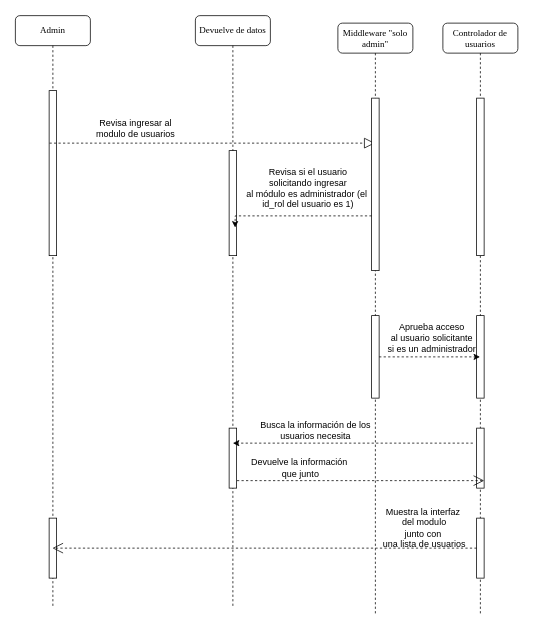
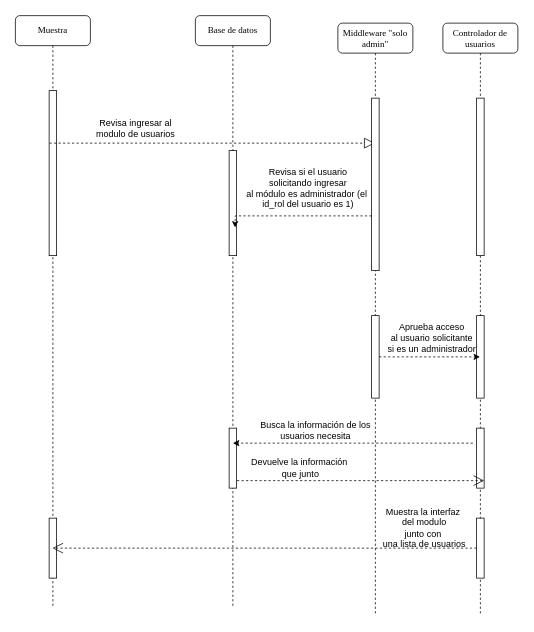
(53, 30) -> (53, 30)
(233, 30) -> (233, 30)
